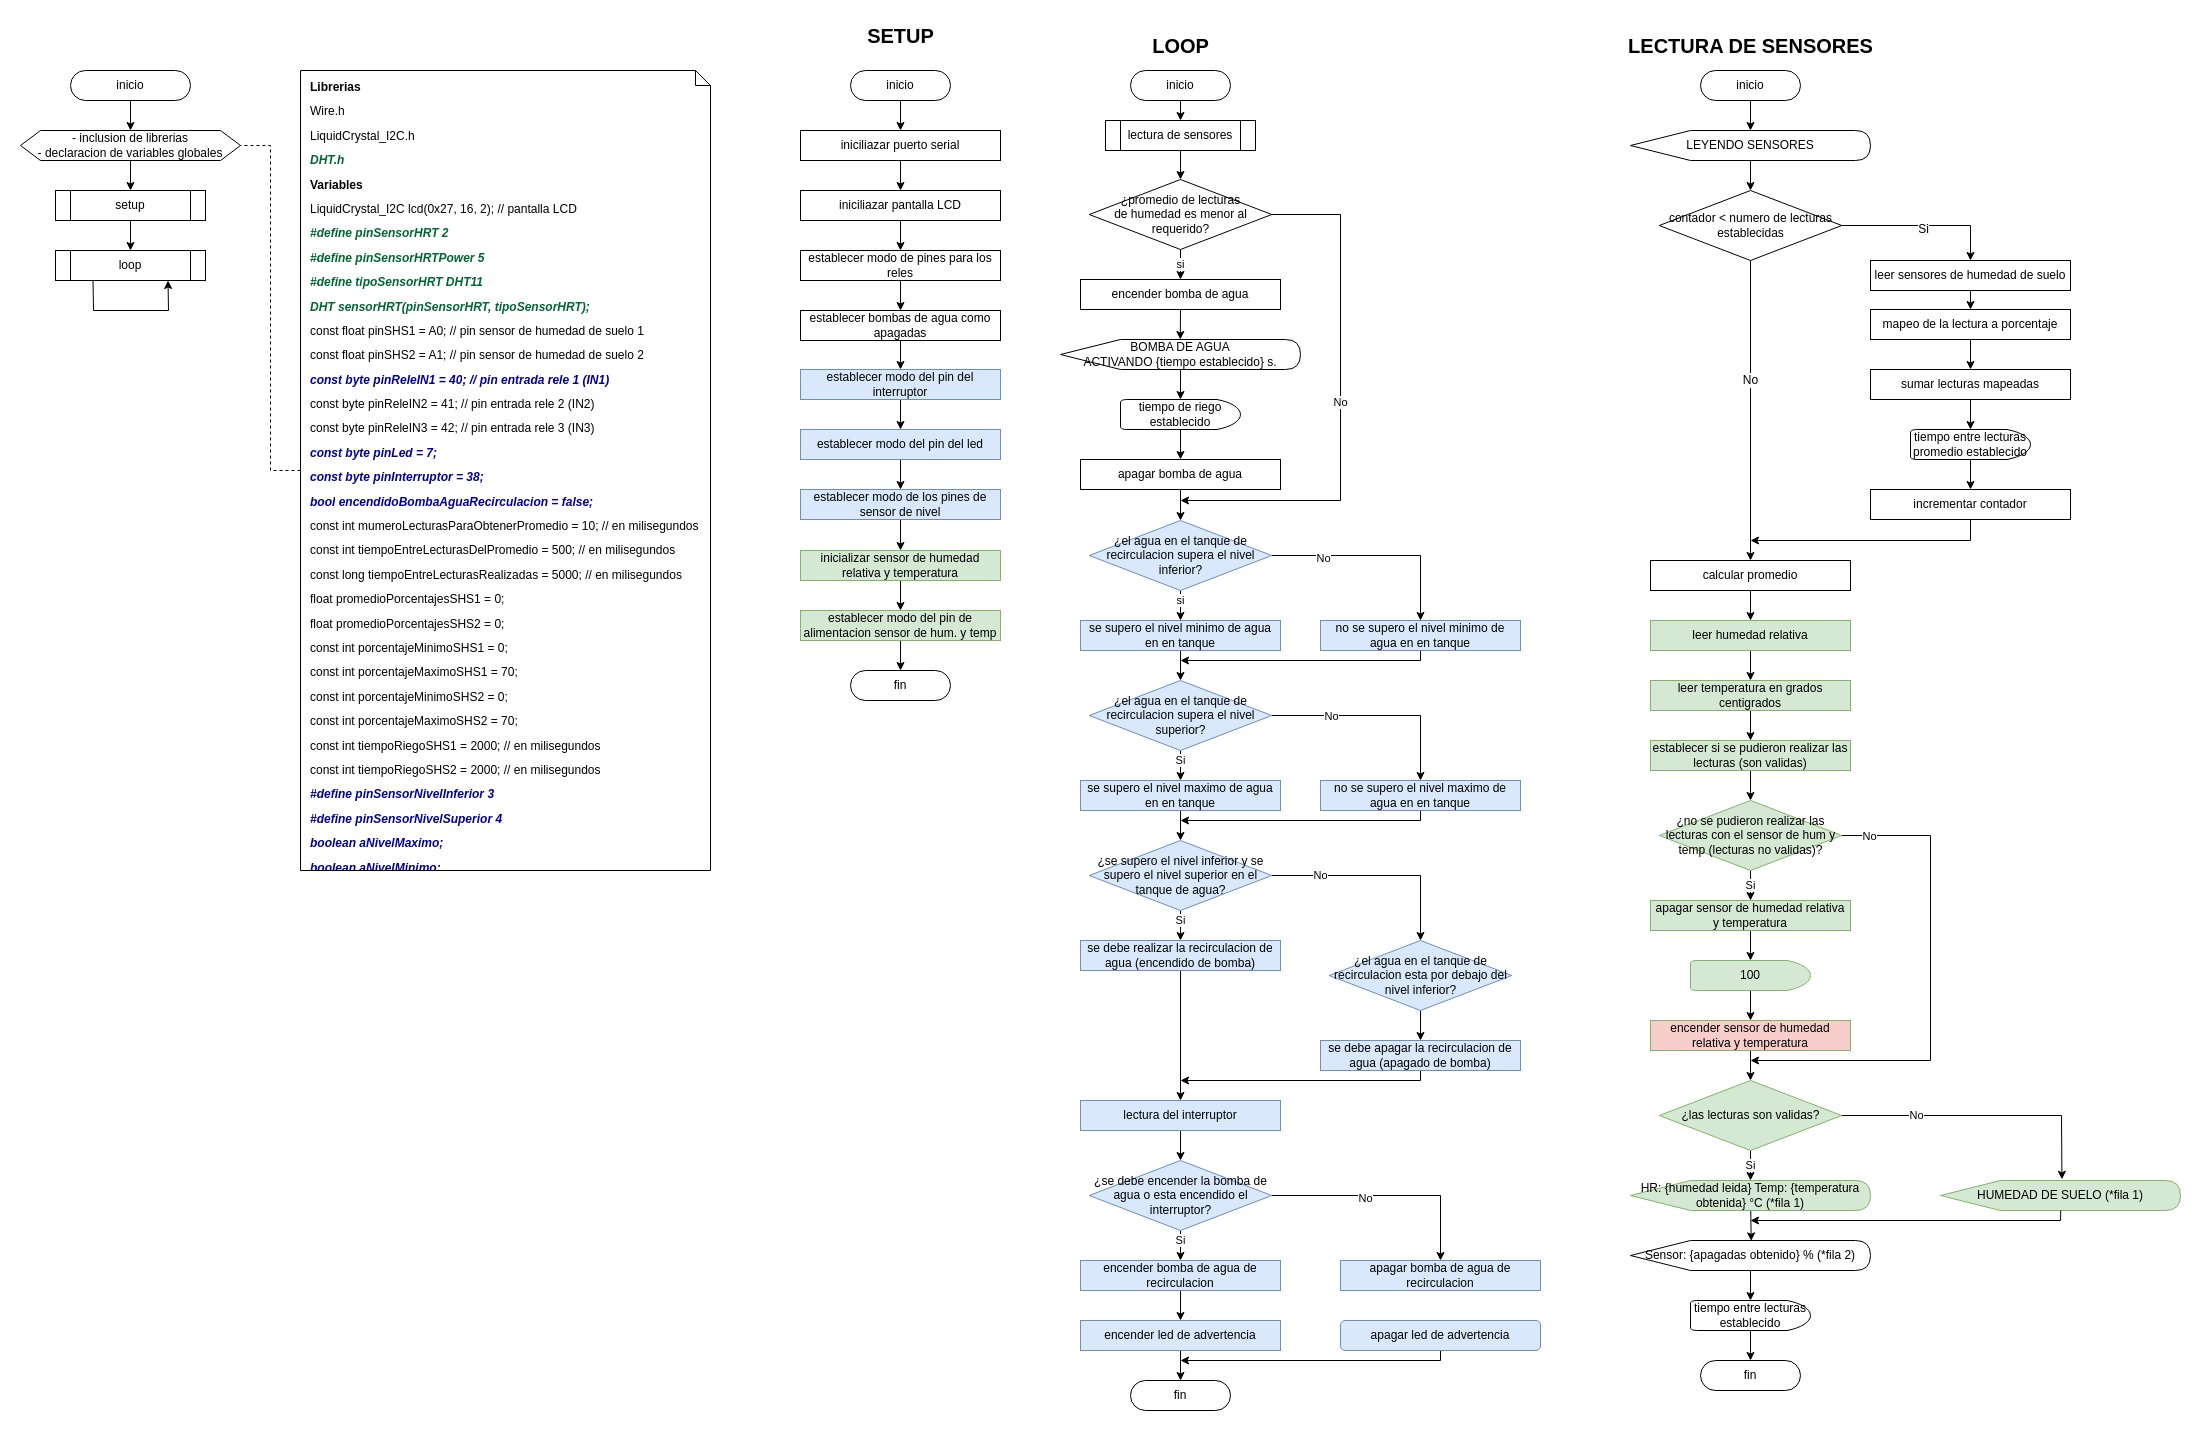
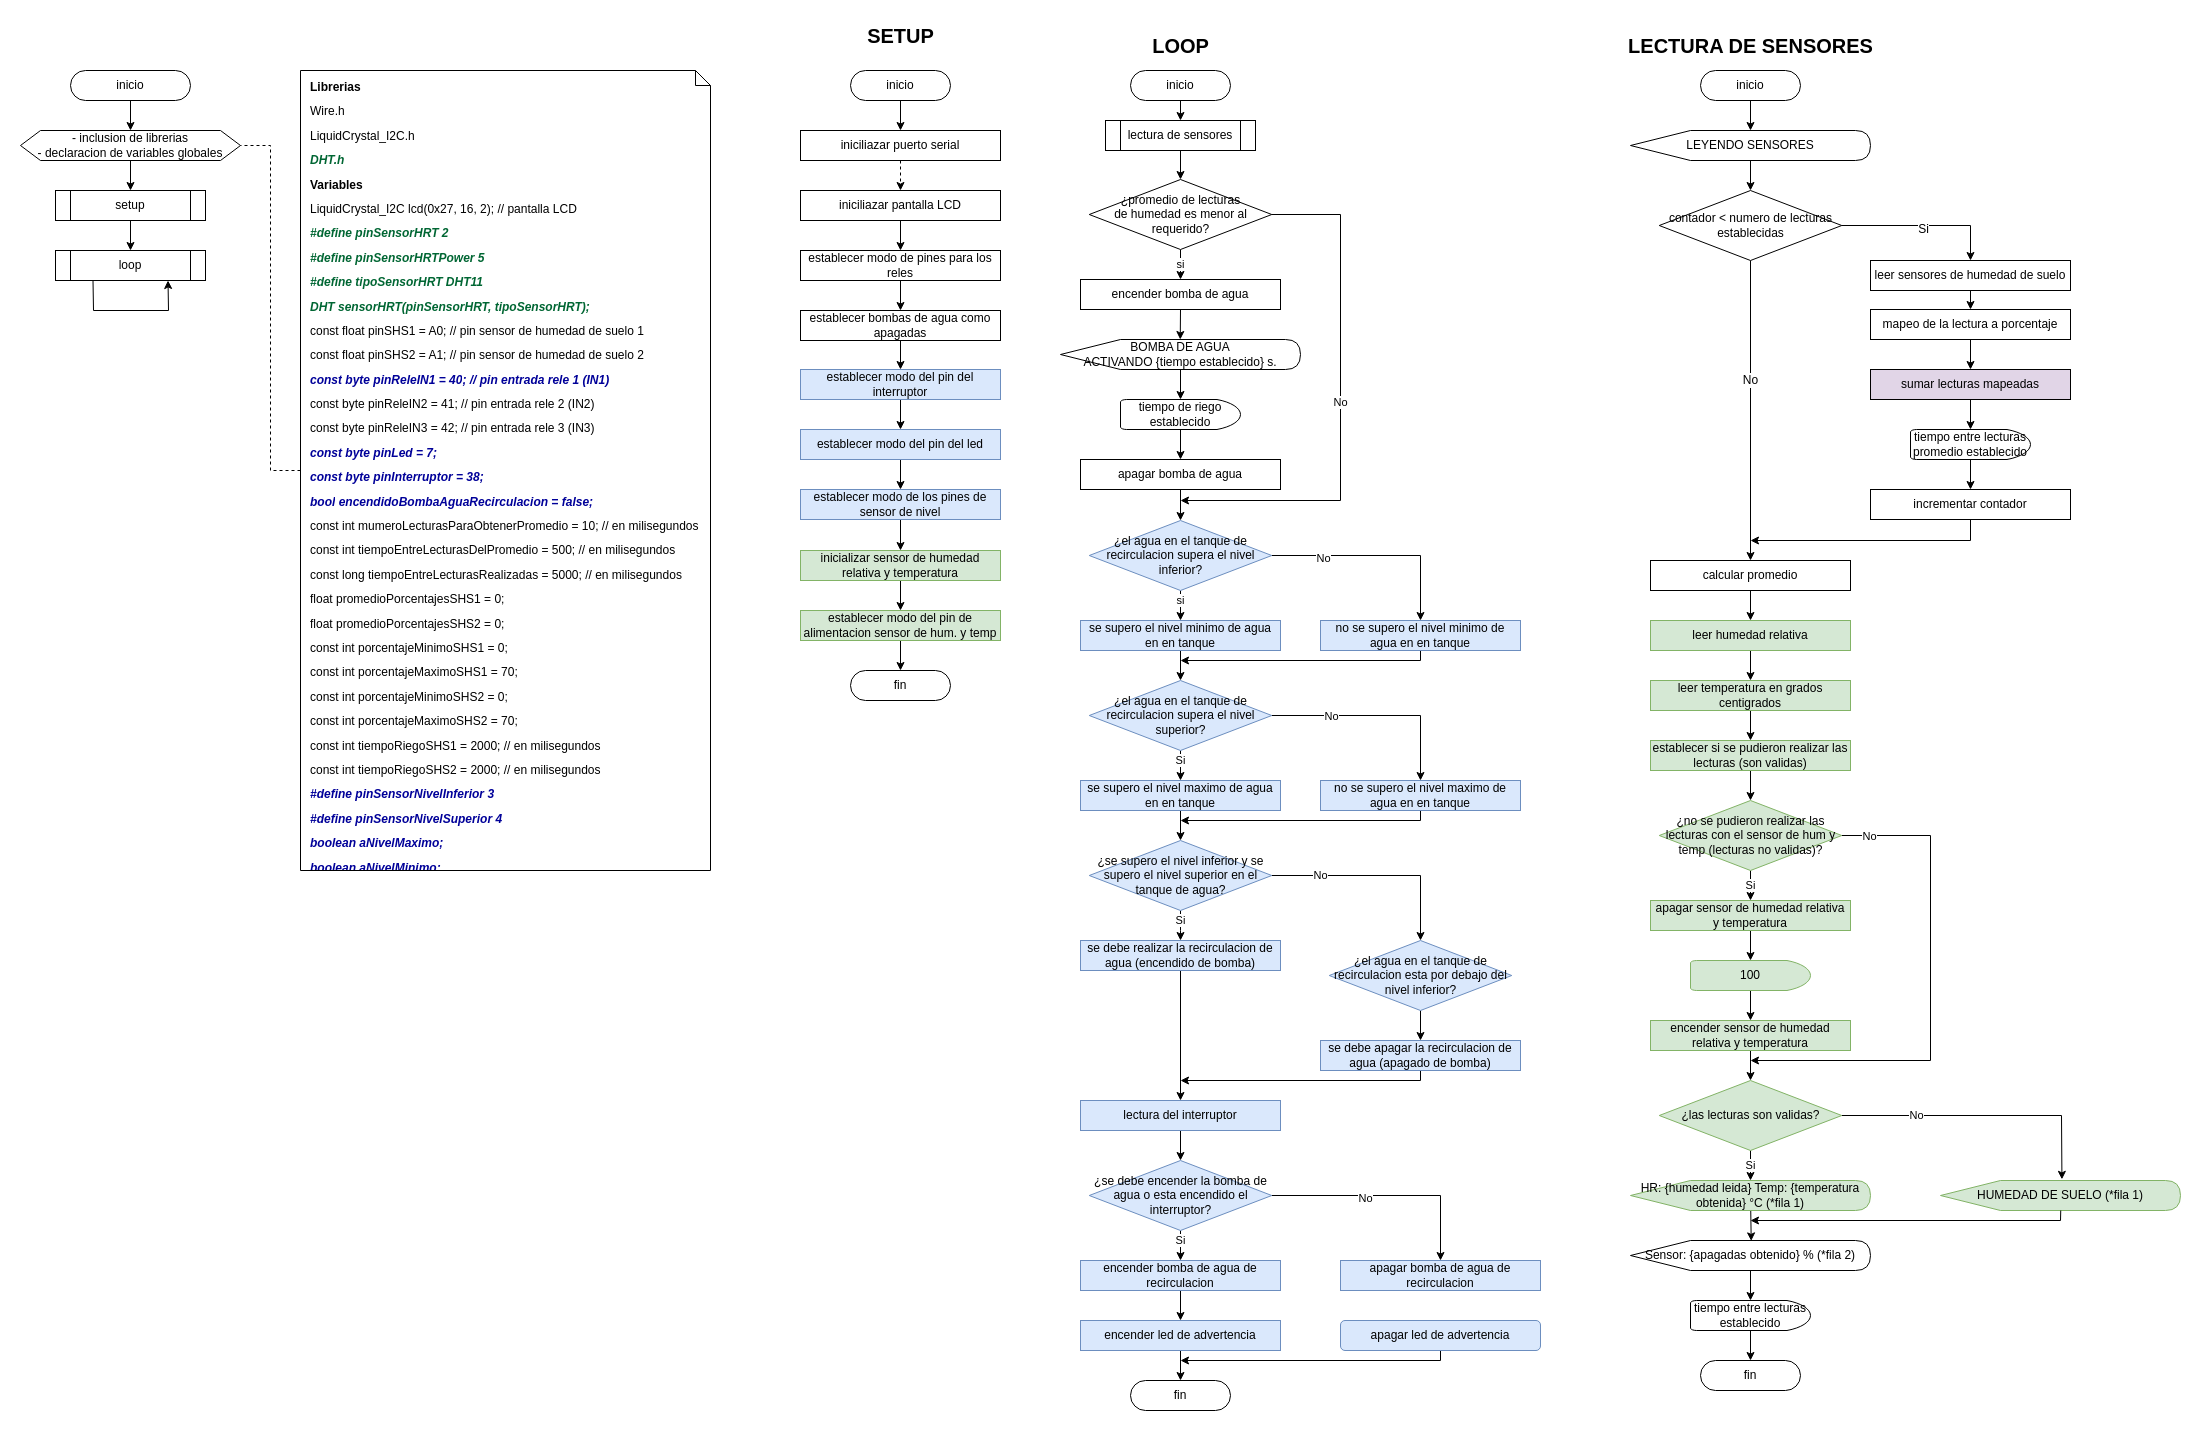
(901, 173) -> (901, 173)
(1971, 385) -> (1971, 385)
(1751, 1036) -> (1751, 1036)
